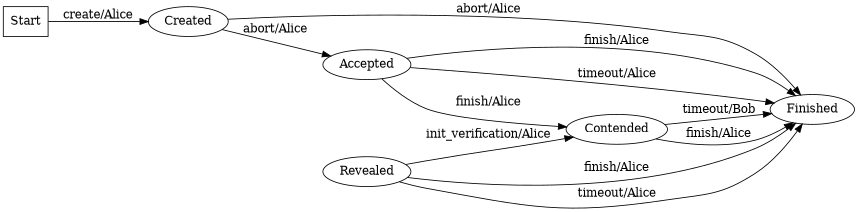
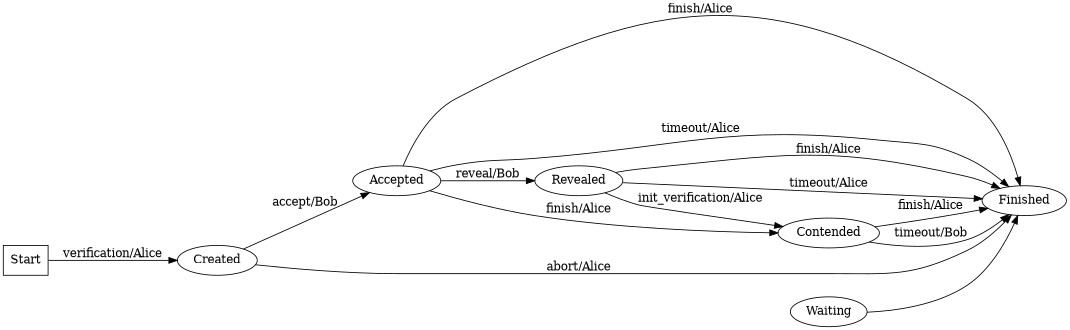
(98, 15) -> (113, 254)
(275, 29) -> (305, 203)
none -> (484, 181)
none -> (829, 312)
